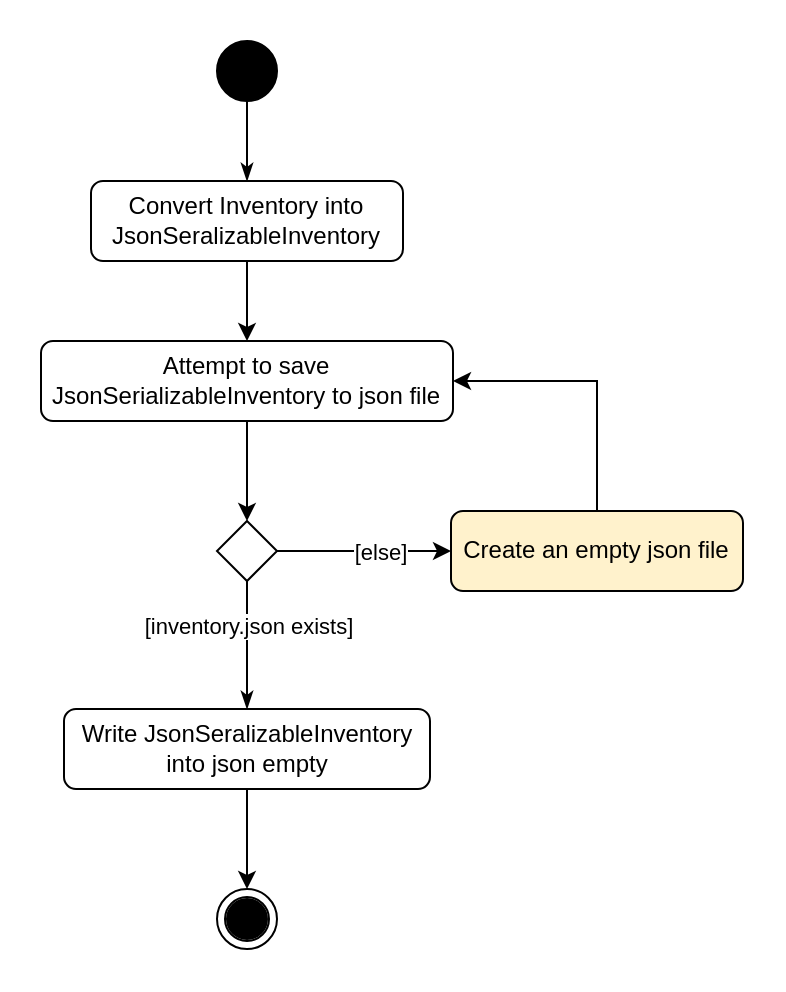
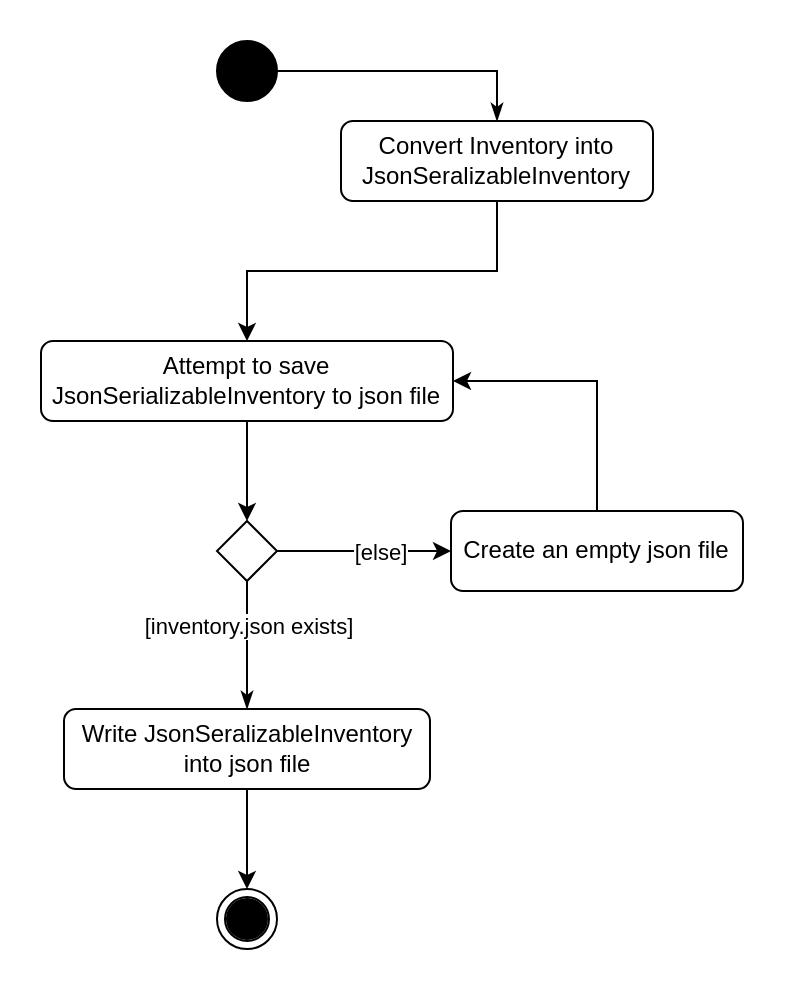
(247, 221) -> (497, 161)
(597, 551) -> (597, 551)
(248, 749) -> (248, 749)
